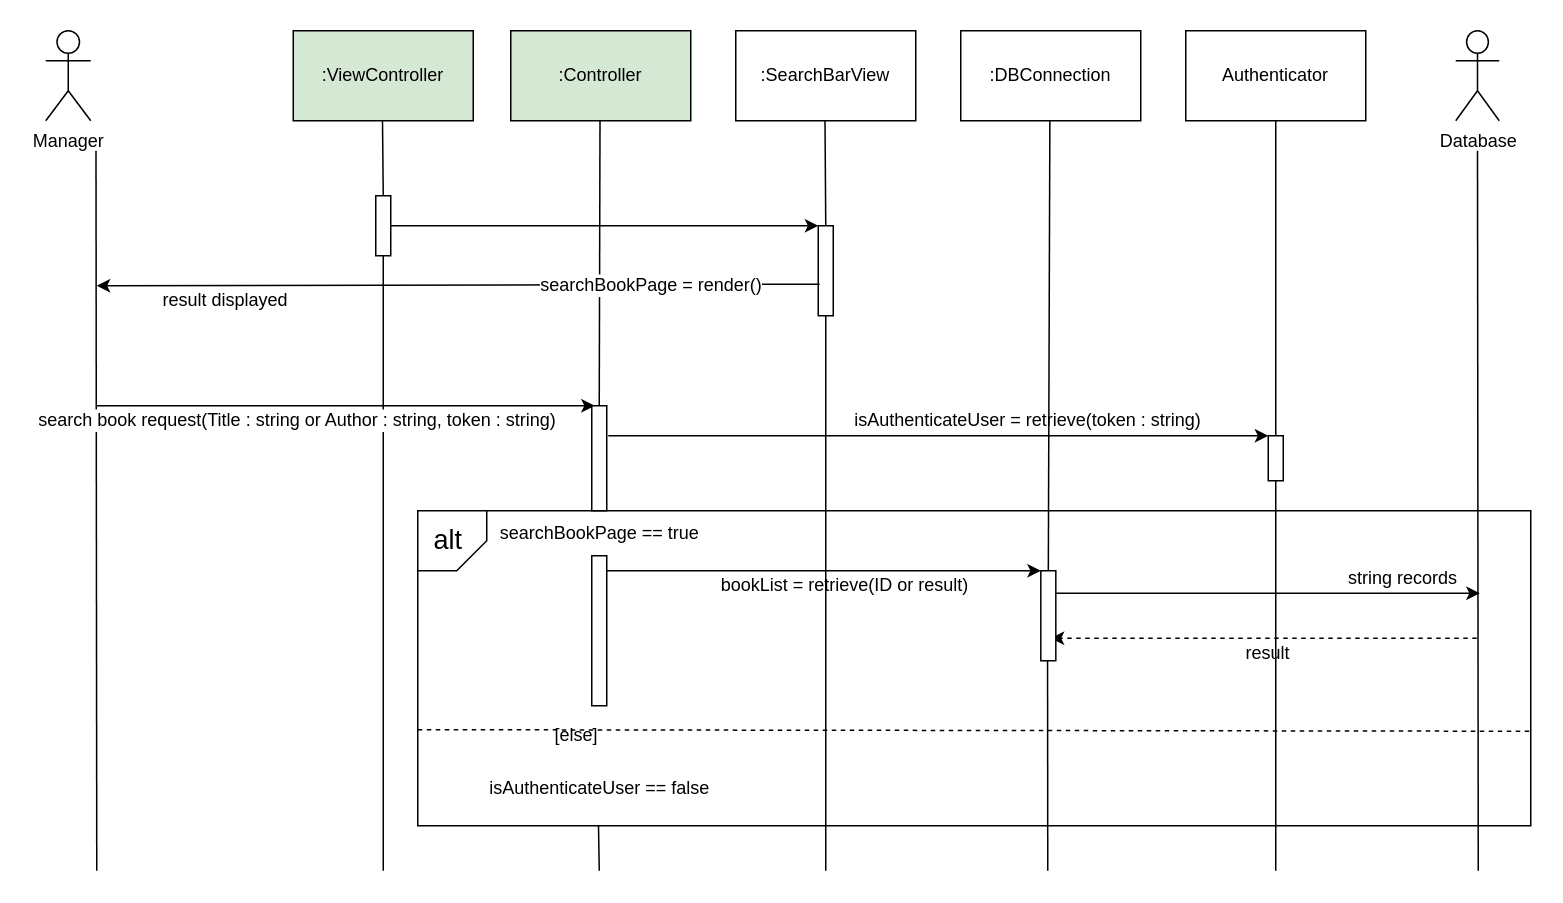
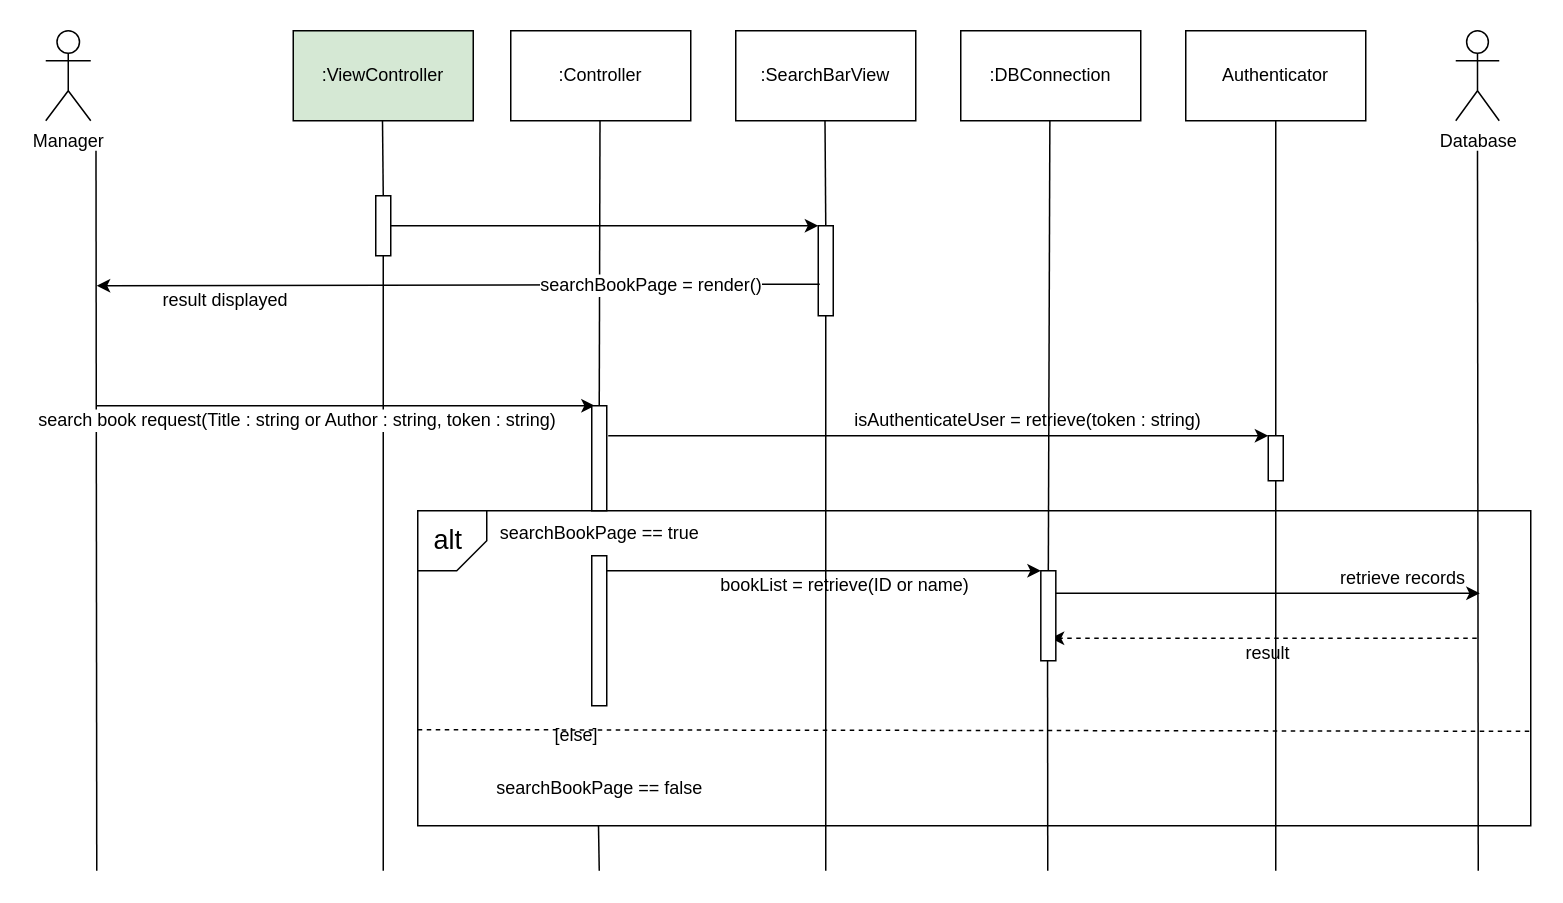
(601, 76) -> (601, 76)
(1403, 578) -> (1403, 578)
(845, 586) -> (845, 586)
(600, 788) -> (600, 788)
